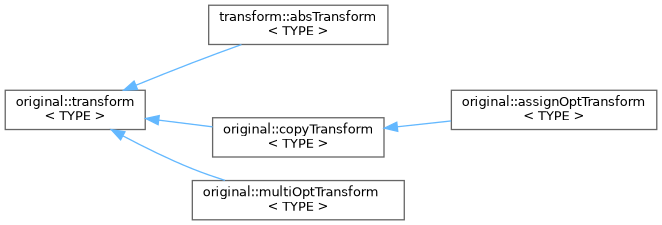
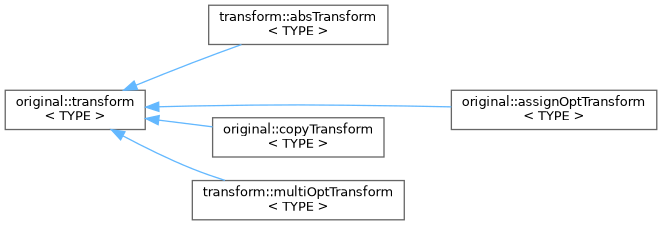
(424, 124) -> (305, 105)
(298, 200) -> (298, 200)
